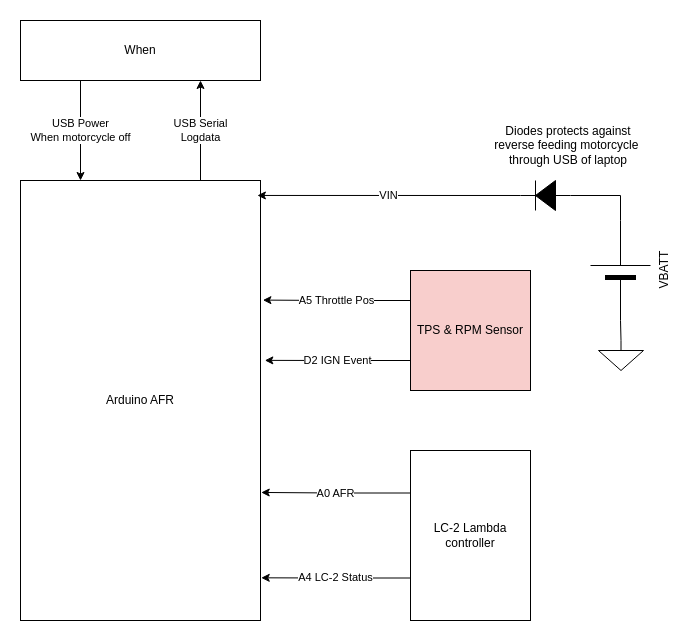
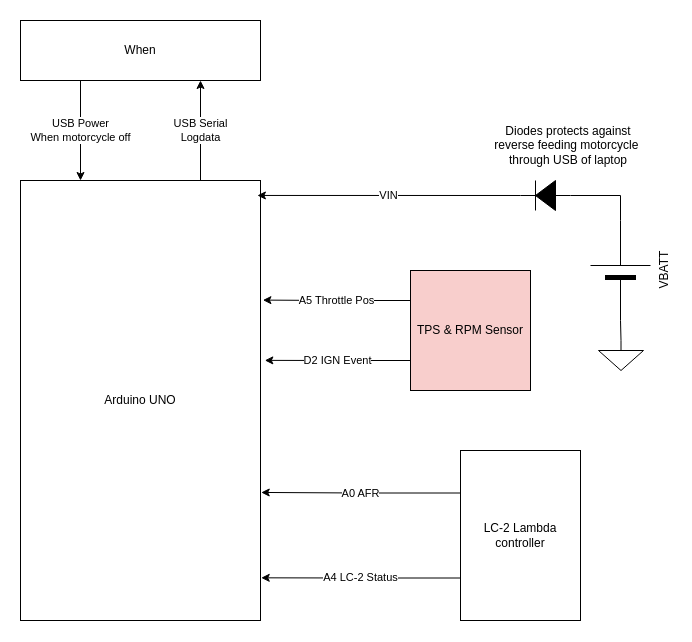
(141, 401) -> (141, 401)
(471, 536) -> (521, 536)
